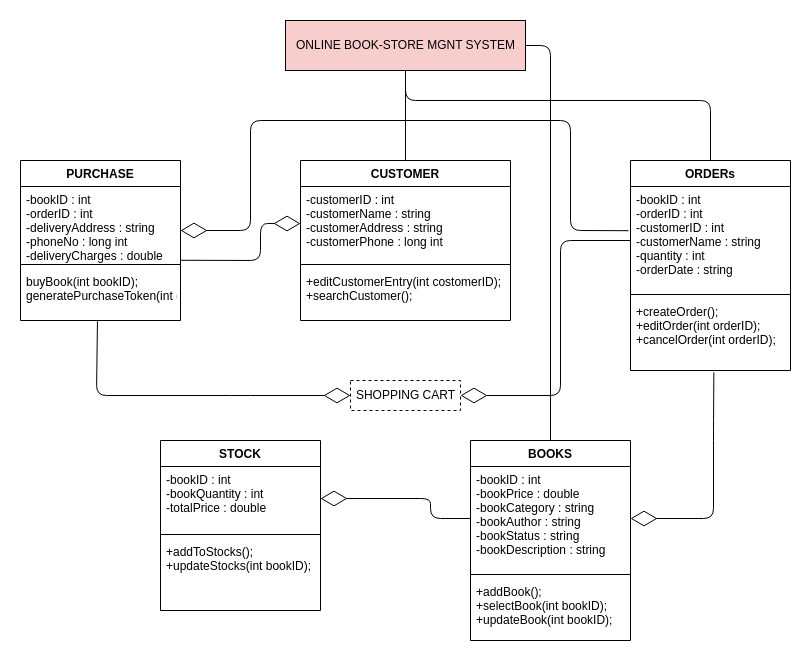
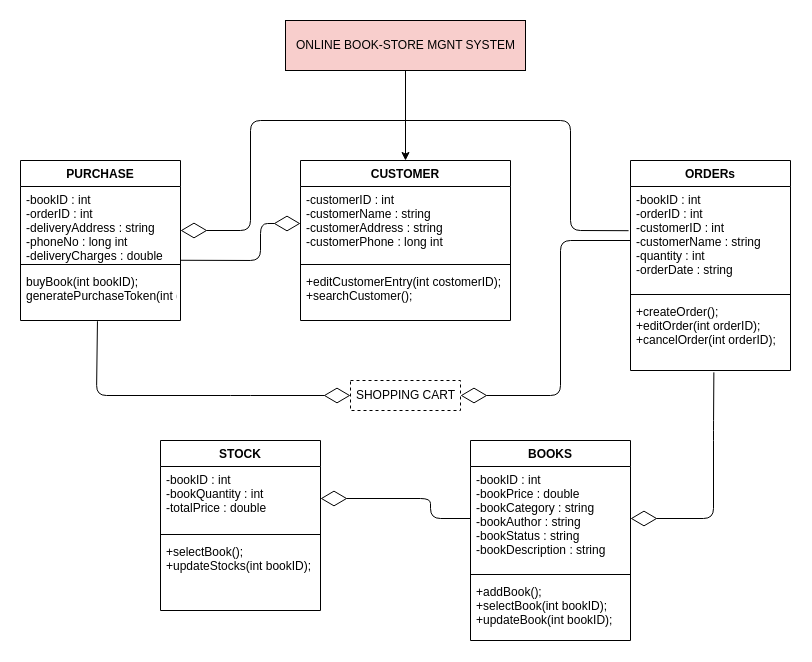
(586, 101) -> none
(406, 154) -> (406, 152)
(551, 236) -> none
(215, 552) -> (210, 552)
